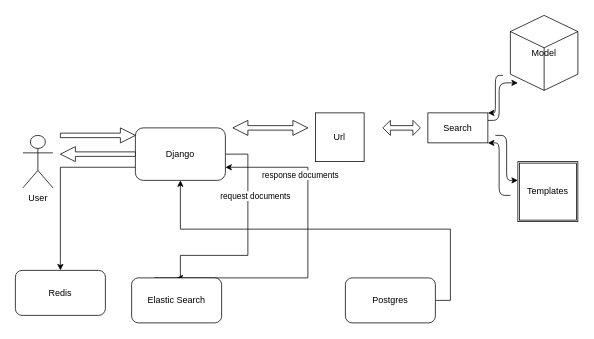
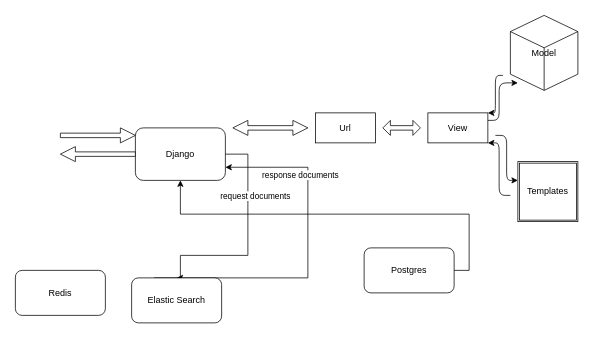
(458, 128) -> (458, 128)
(340, 137) -> (345, 128)
(38, 162) -> none
(60, 178) -> none
(390, 300) -> (409, 270)
